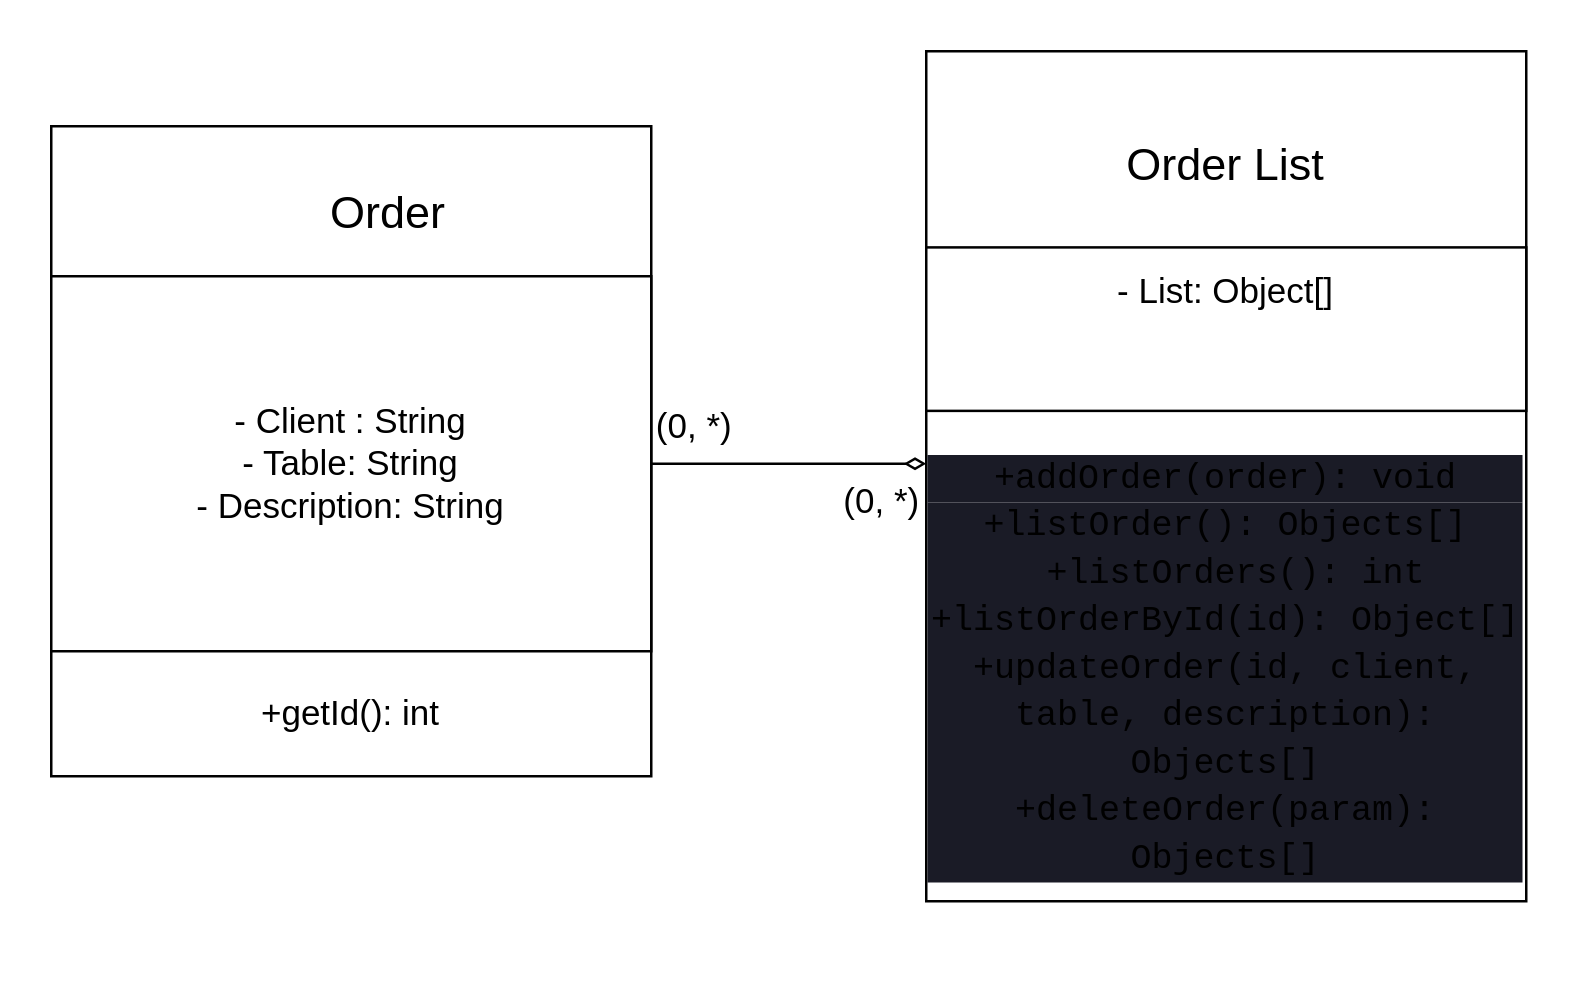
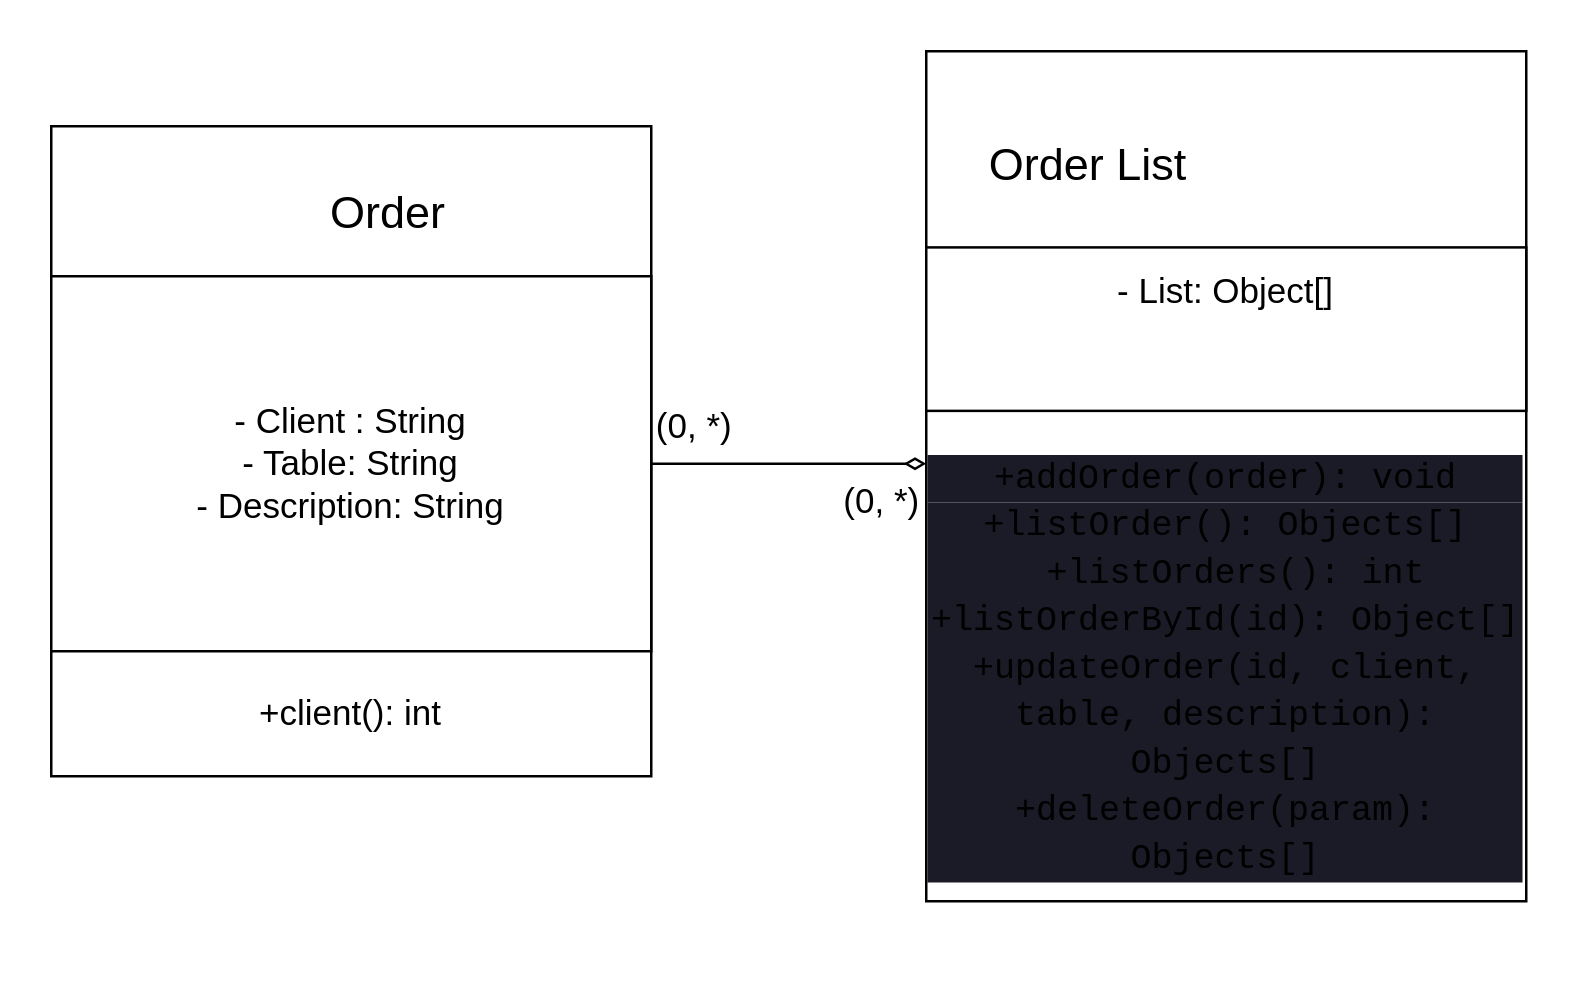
(1226, 166) -> (1089, 166)
(351, 714) -> (351, 714)
